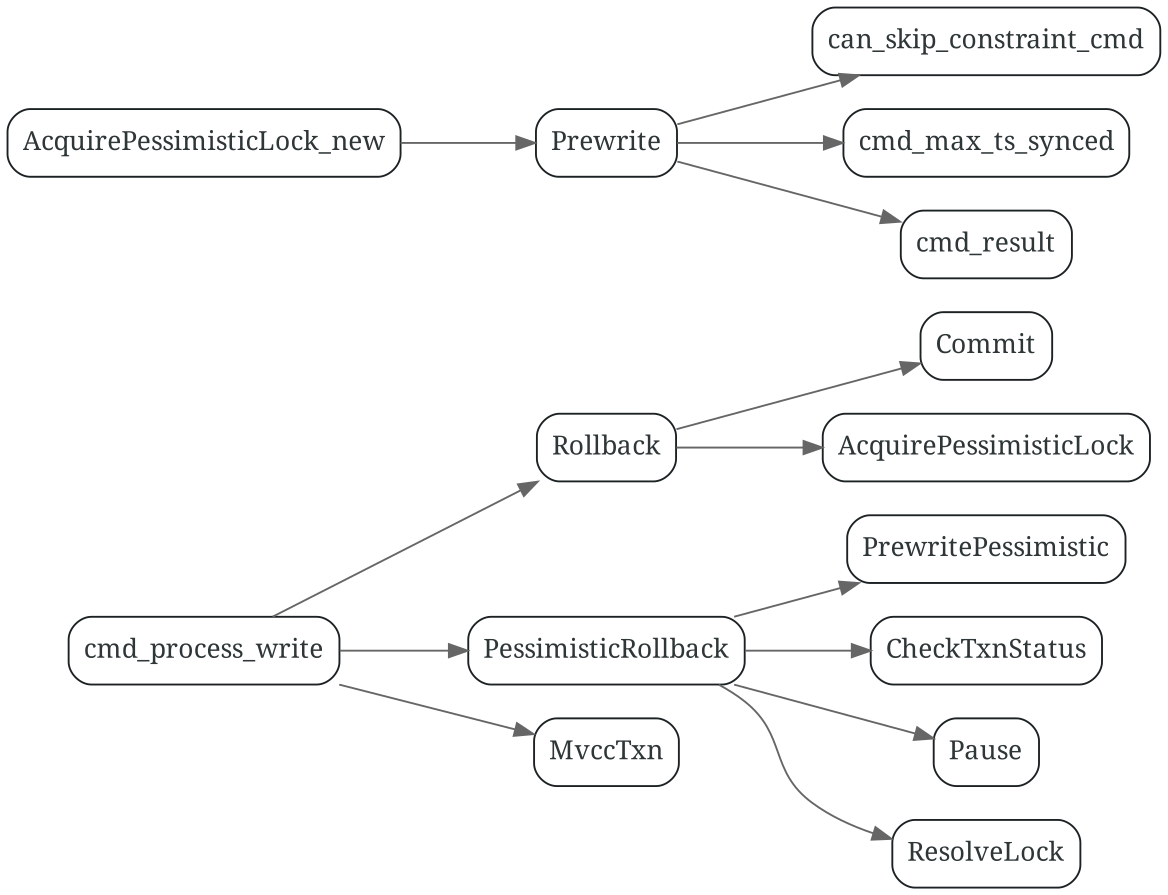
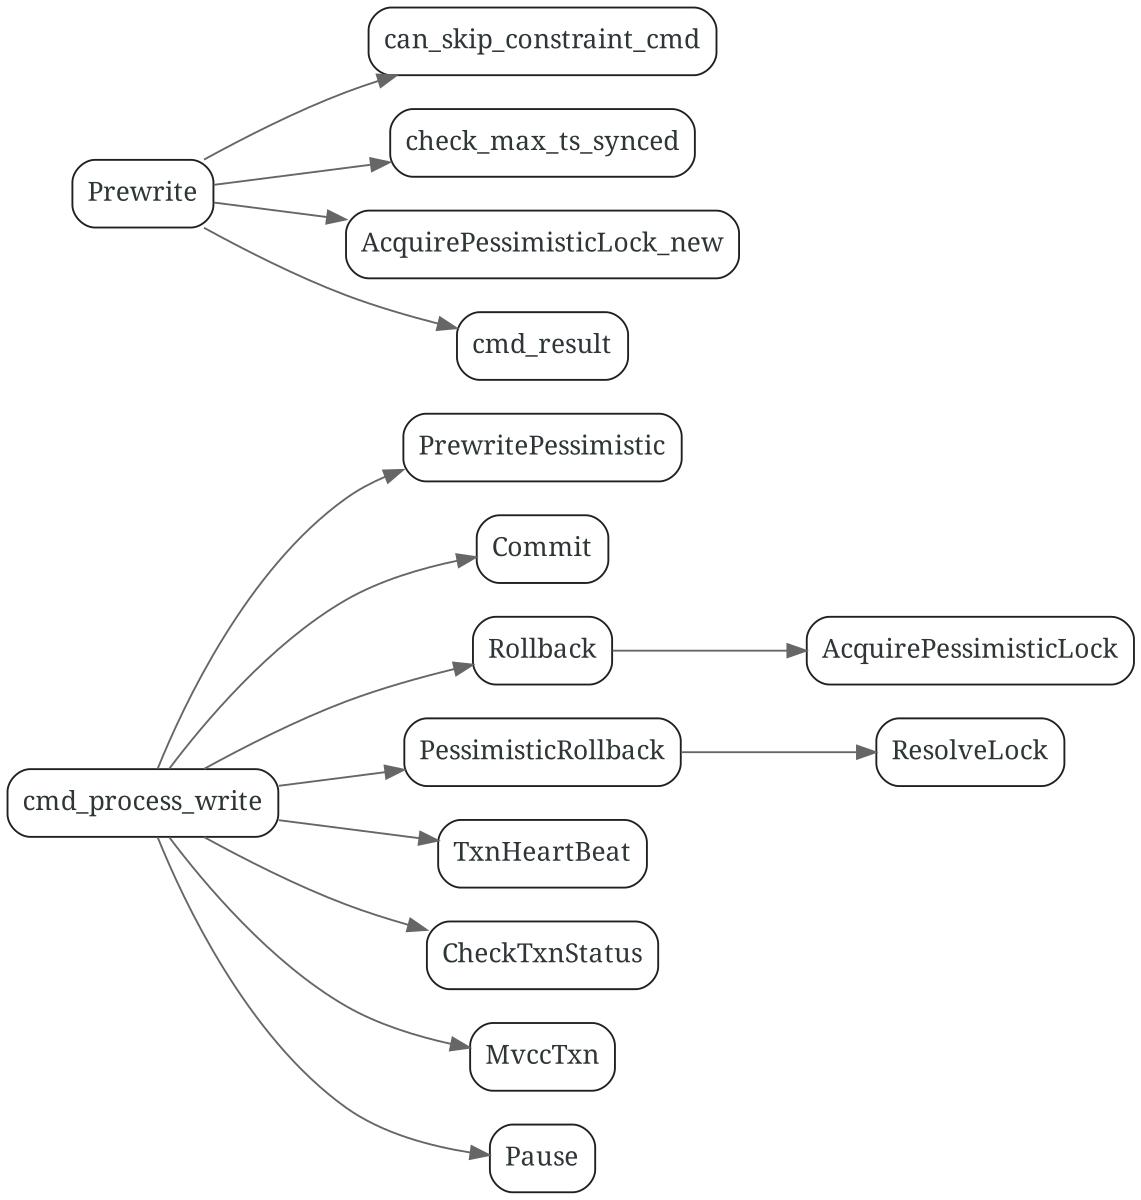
(458, 143) -> (270, 210)
(986, 143) -> (543, 143)
(789, 399) -> (294, 636)
(787, 602) -> (247, 602)
(798, 651) -> (304, 887)
(825, 709) -> (274, 1039)
none -> (543, 854)
